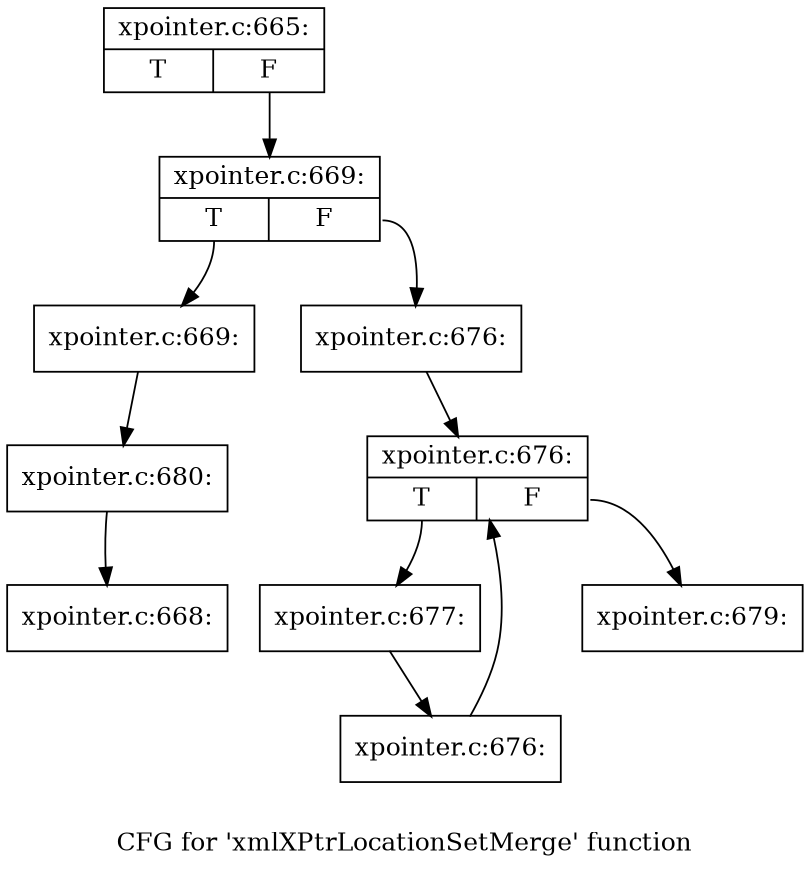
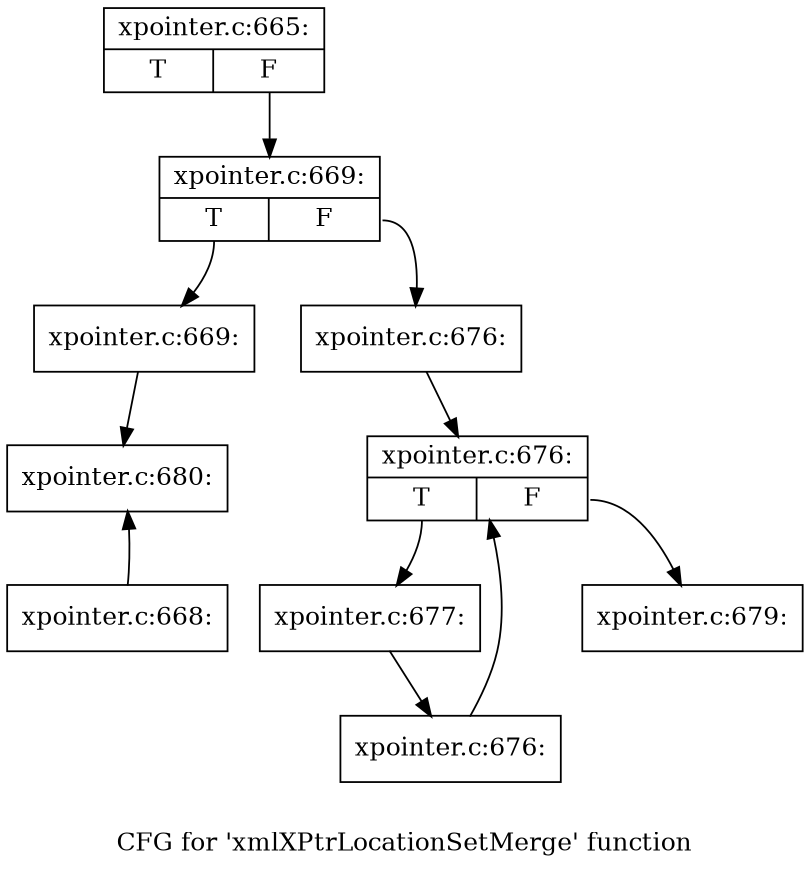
(105, 539) -> (129, 557)
